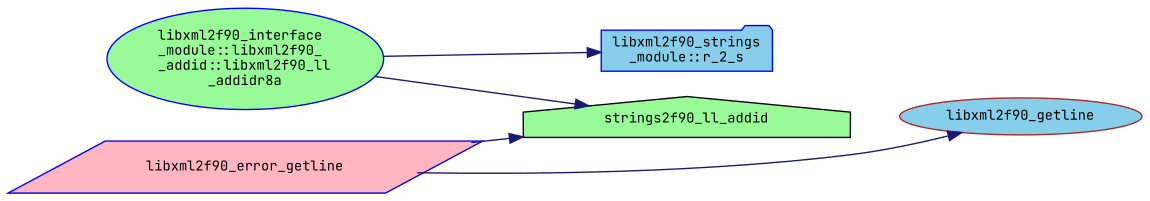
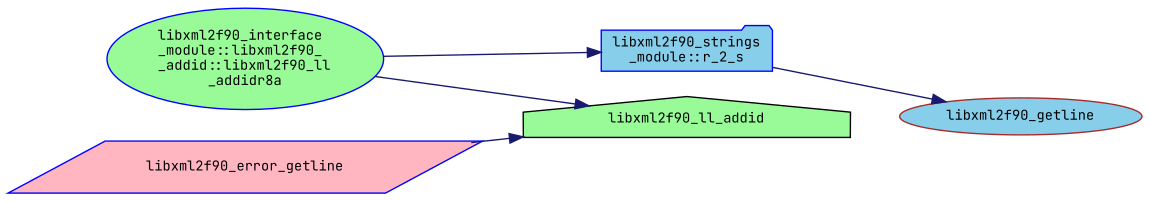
(687, 119) -> (687, 119)
(684, 169) -> (852, 83)
